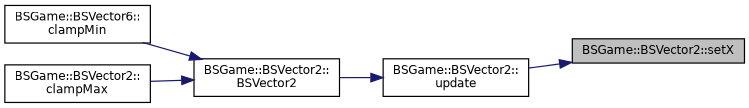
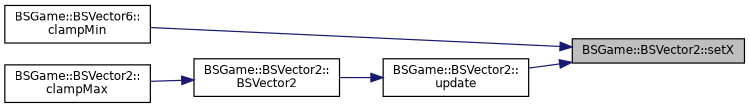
(166, 49) -> (355, 37)
